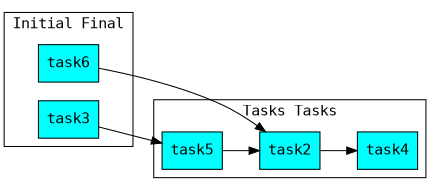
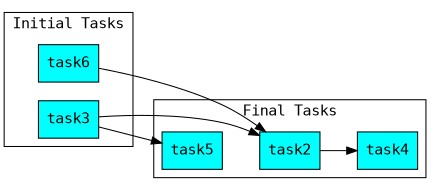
(69, 24) -> (69, 24)
(290, 112) -> (290, 112)
(236, 151) -> (175, 116)
